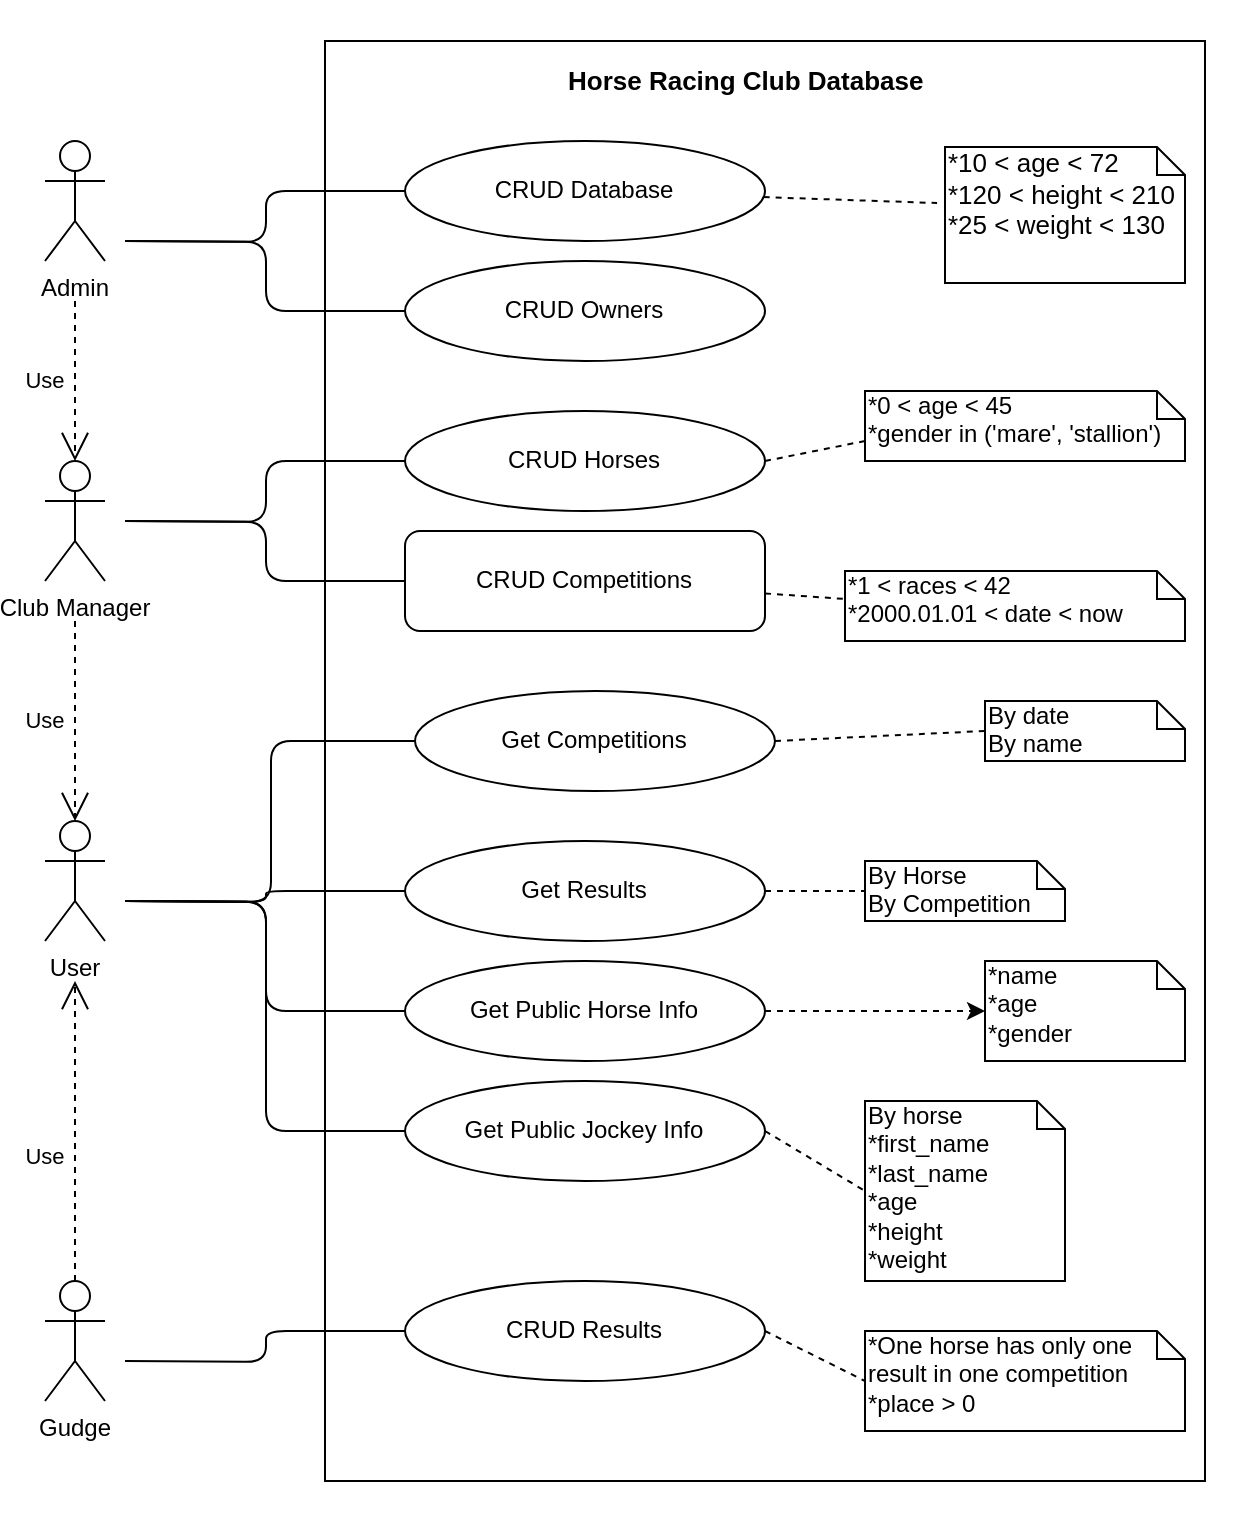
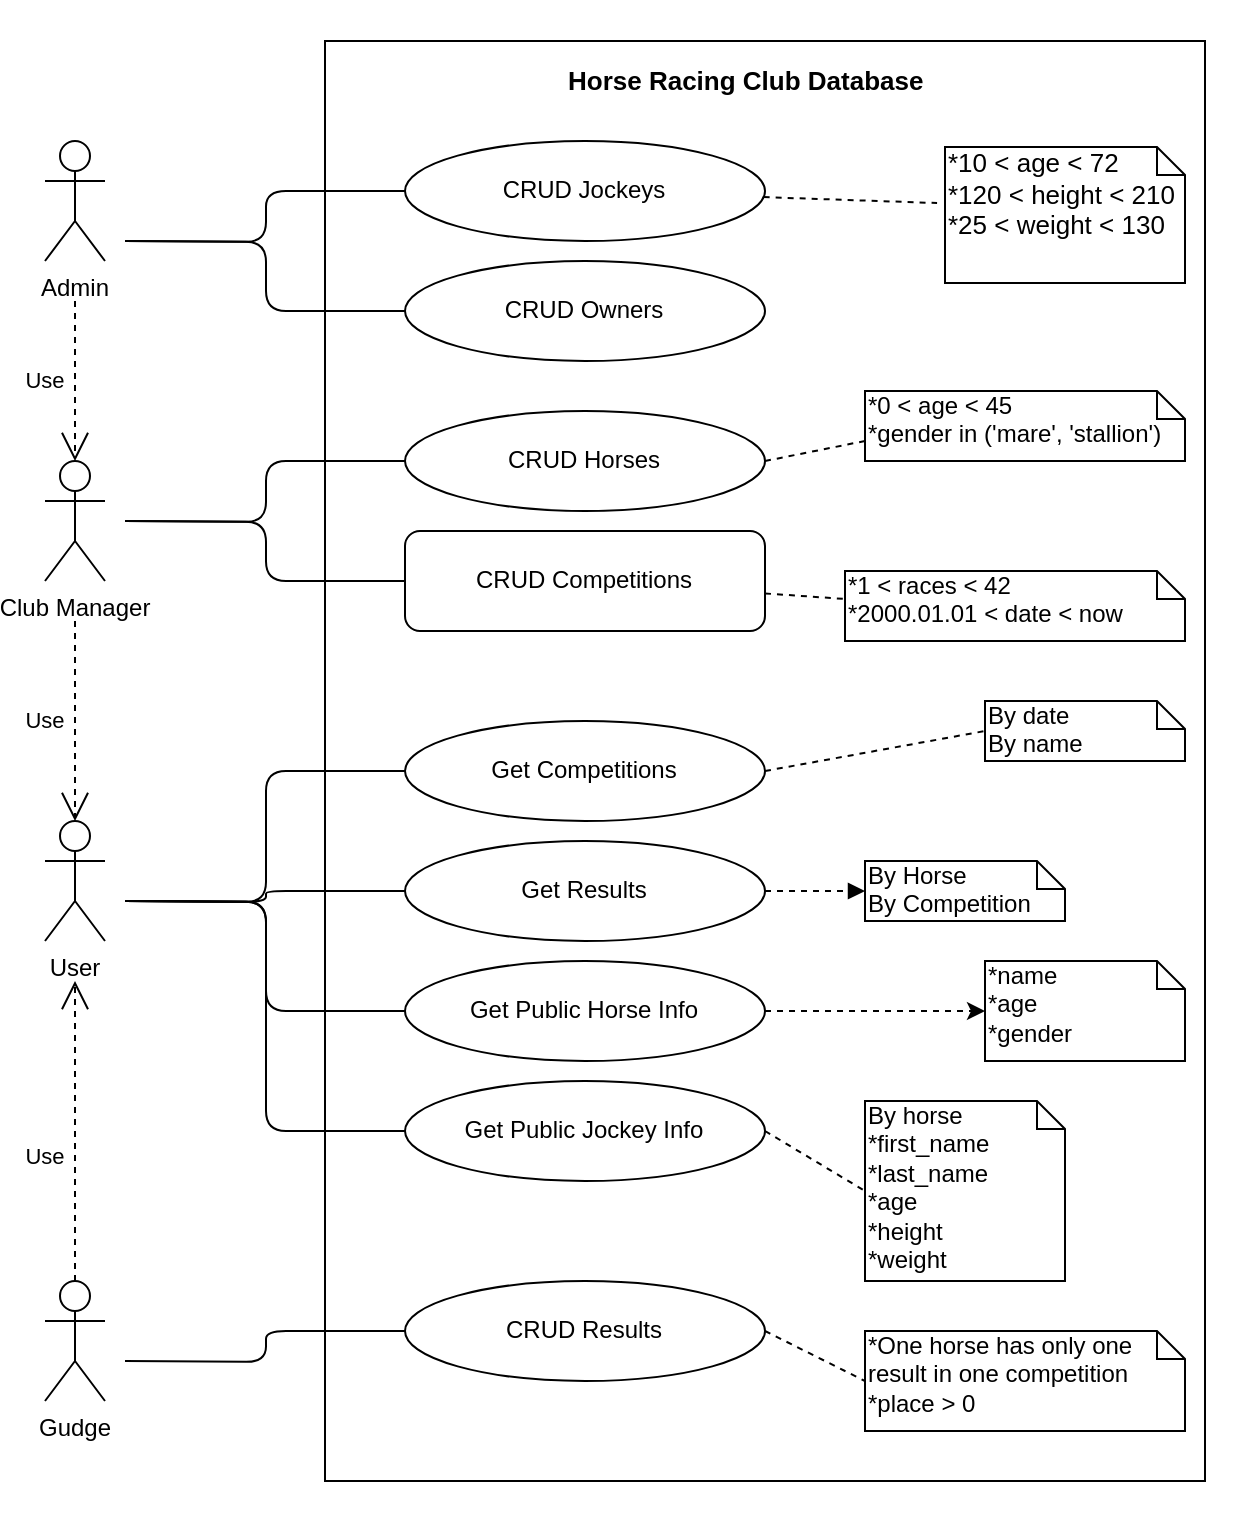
(585, 191) -> (585, 191)
(595, 741) -> (585, 771)
(854, 891) -> (847, 891)
